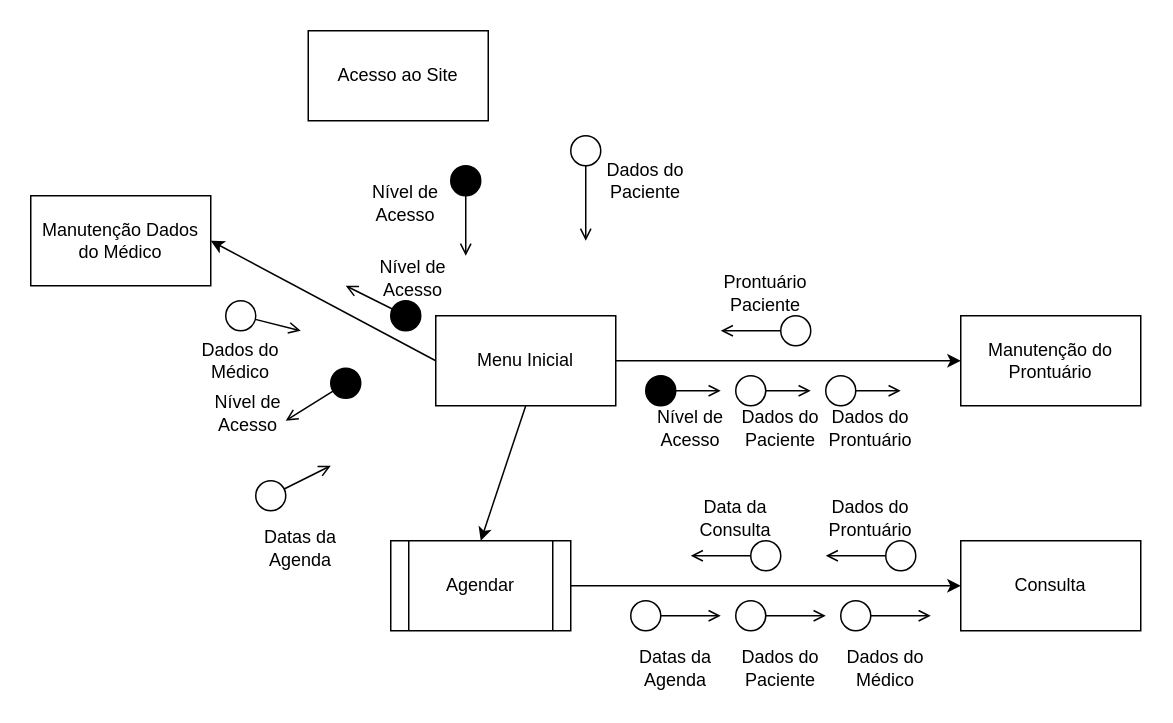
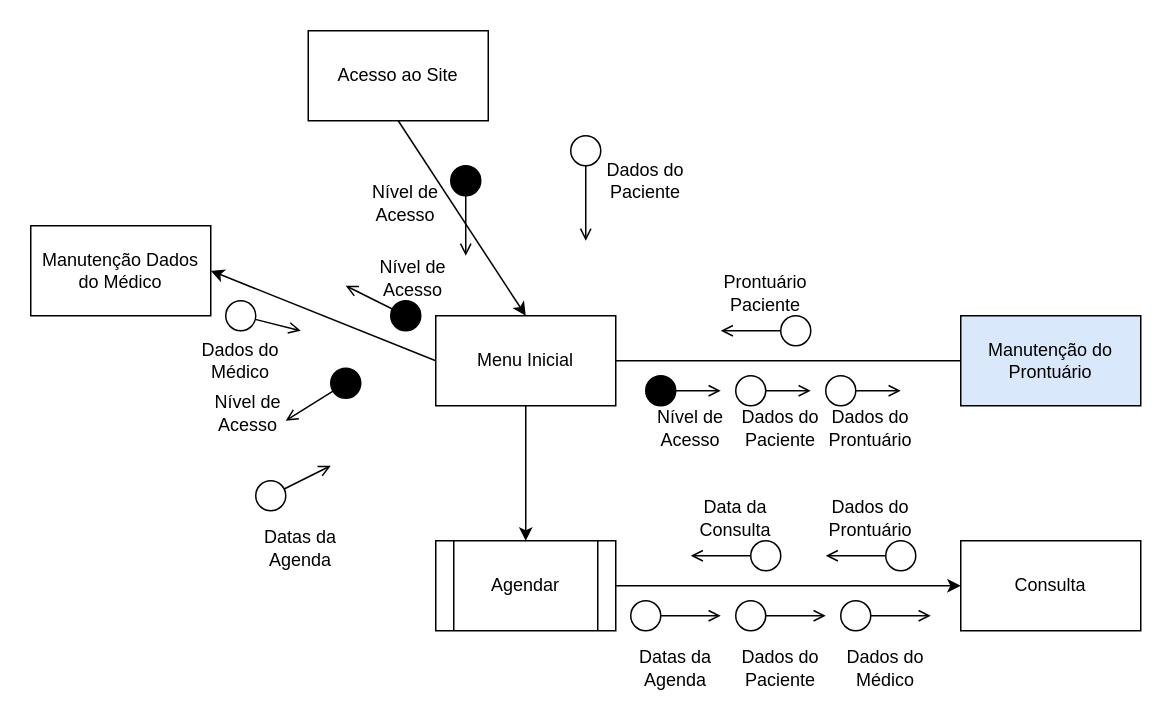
none -> (431, 170)
(121, 241) -> (121, 271)
(949, 361) -> (953, 361)
(1051, 361) -> (1051, 361)
(481, 586) -> (526, 586)
